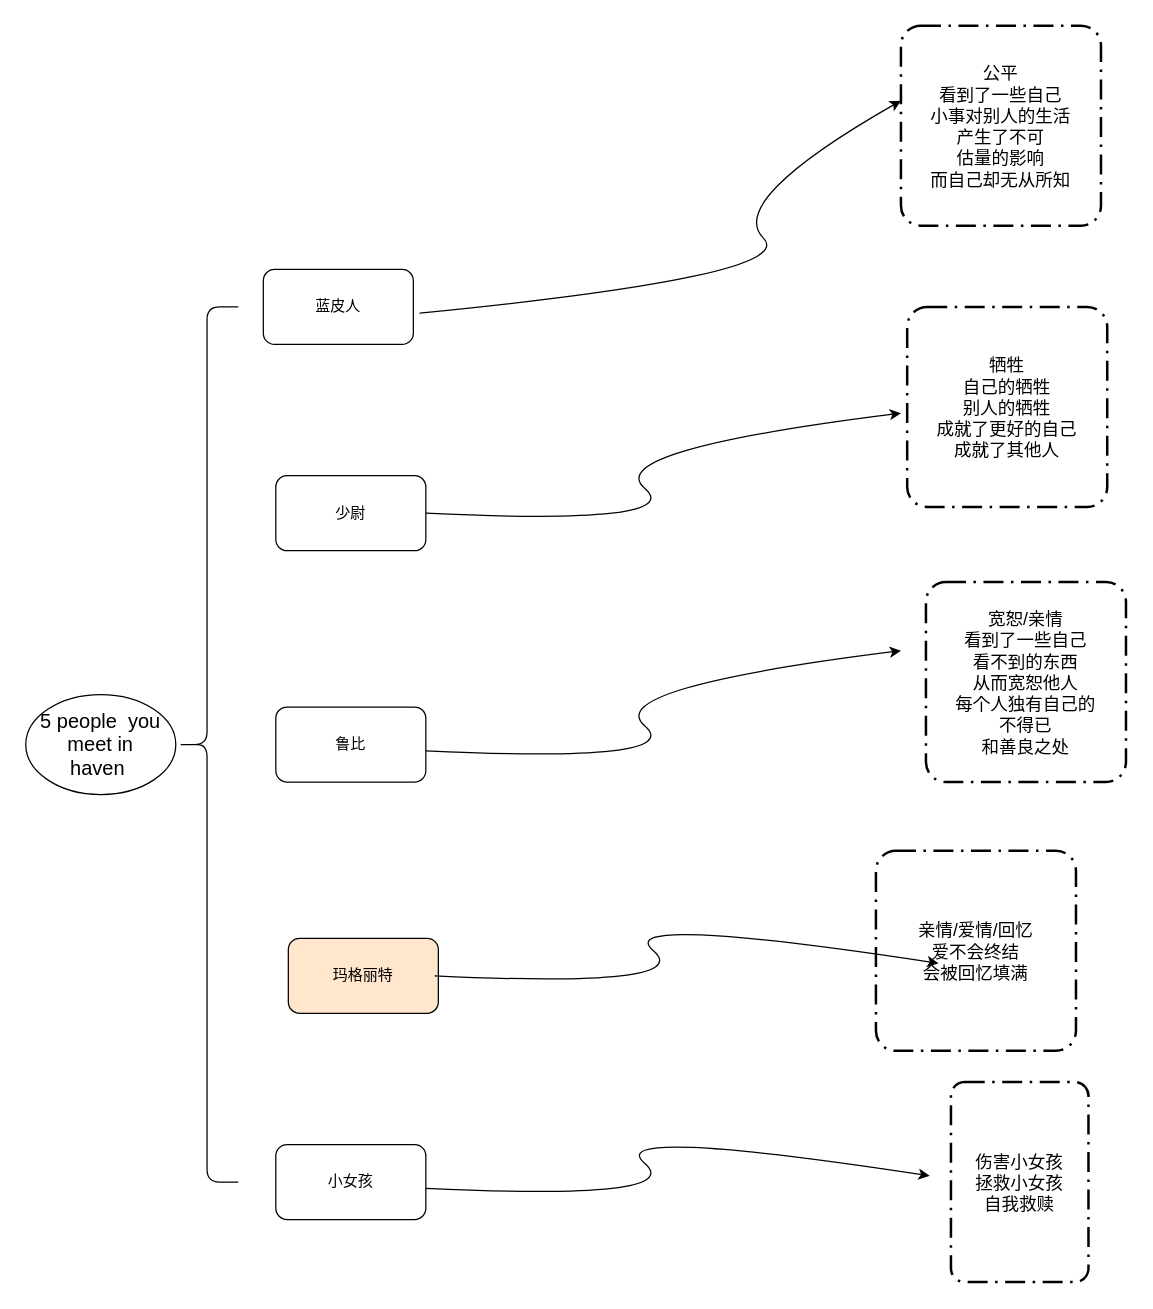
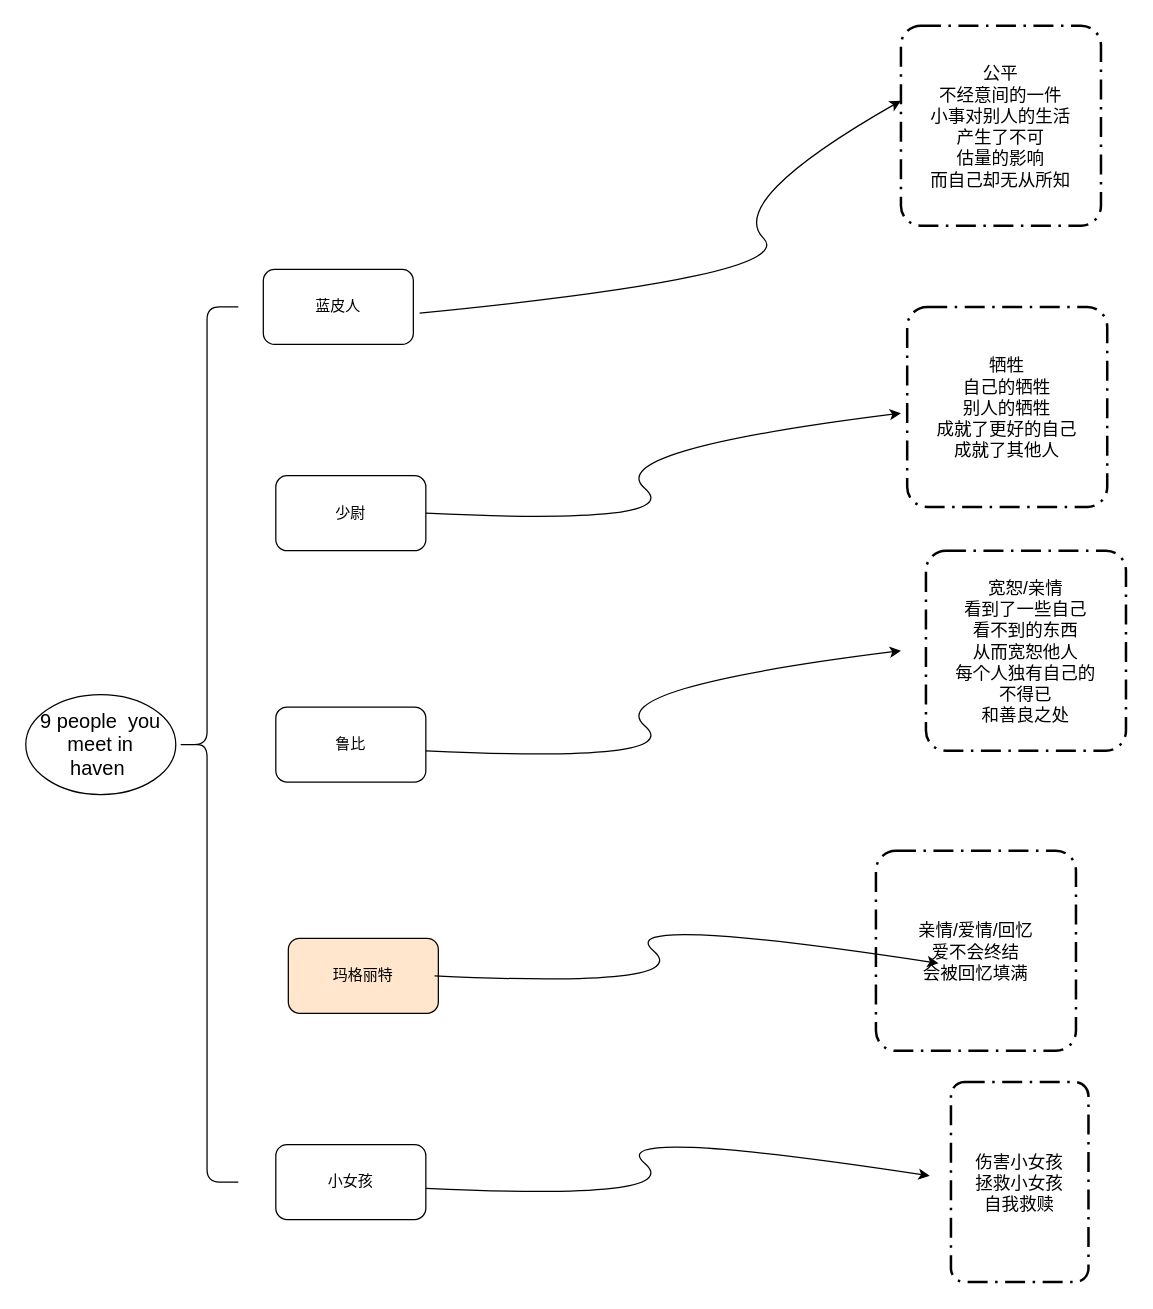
(1000, 74) -> (1000, 74)
(1026, 682) -> (1026, 651)
(101, 744) -> (101, 744)
